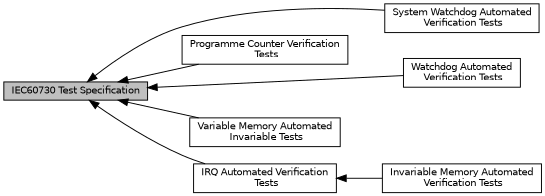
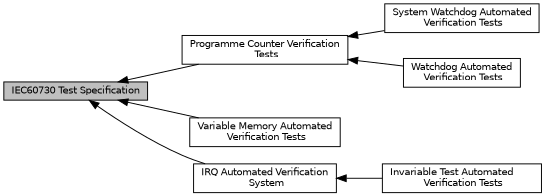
(233, 16) -> (371, 33)
(280, 81) -> (380, 63)
(265, 132) -> (265, 132)
(265, 178) -> (265, 178)
(462, 178) -> (462, 178)
